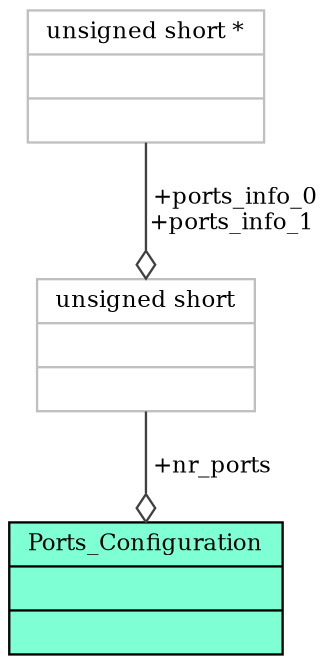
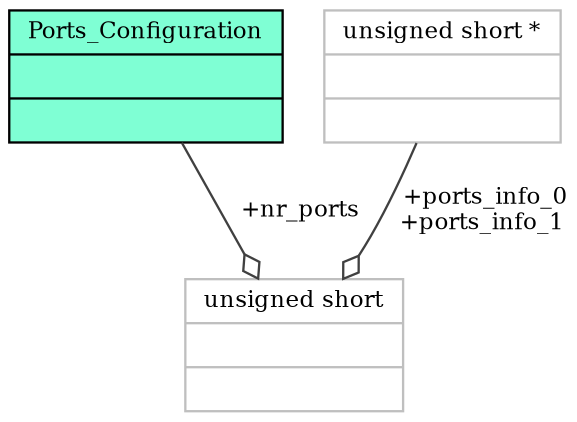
(146, 452) -> (213, 198)
